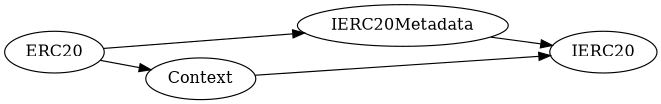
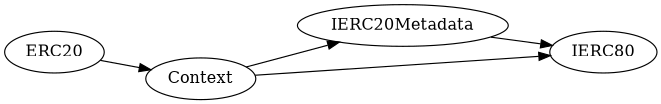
(198, 41) -> (287, 56)
(603, 52) -> (603, 52)
